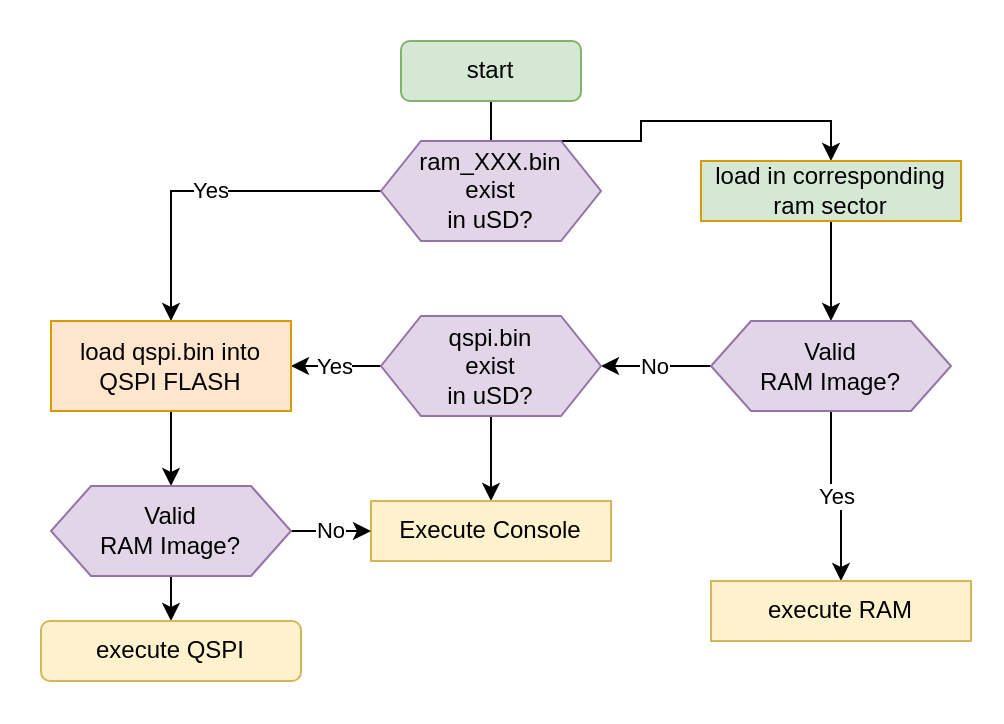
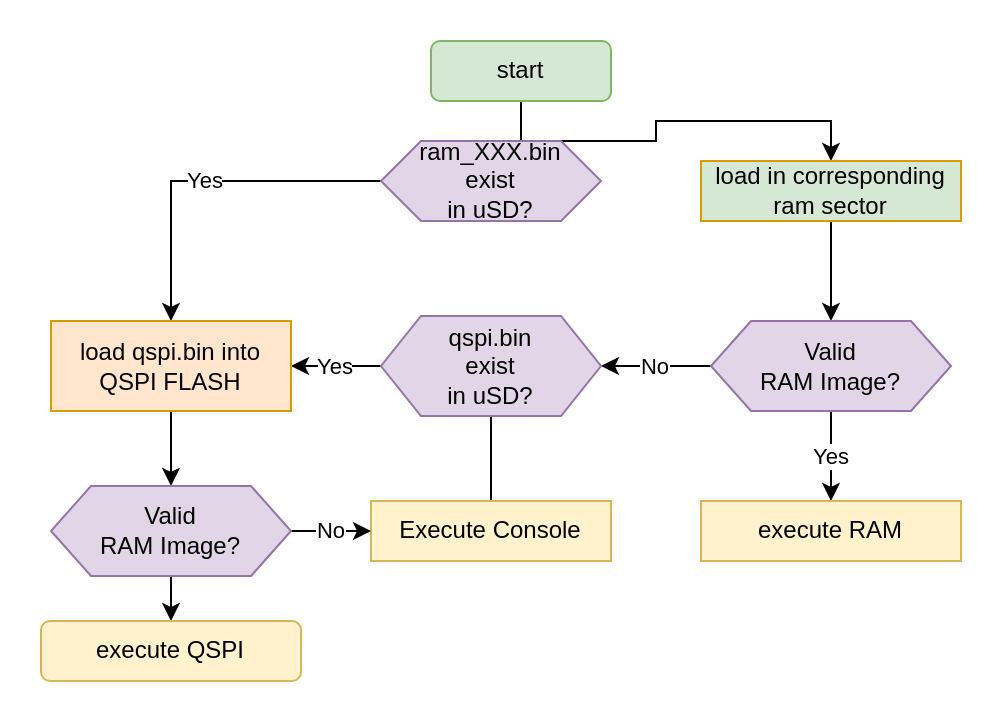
(491, 71) -> (521, 71)
(491, 191) -> (491, 181)
(491, 486) -> (491, 491)
(841, 611) -> (831, 531)
